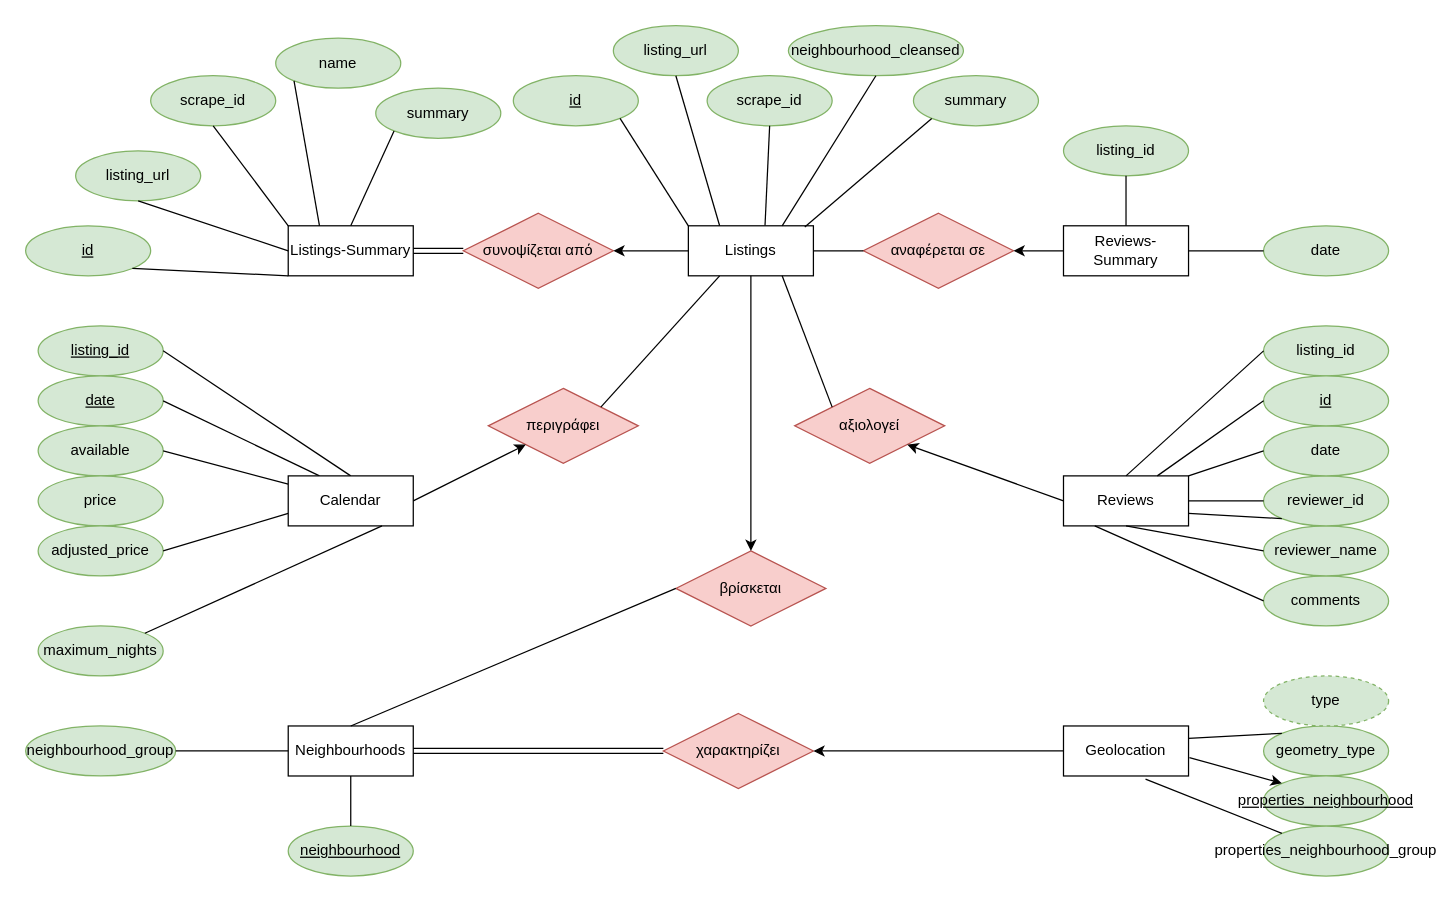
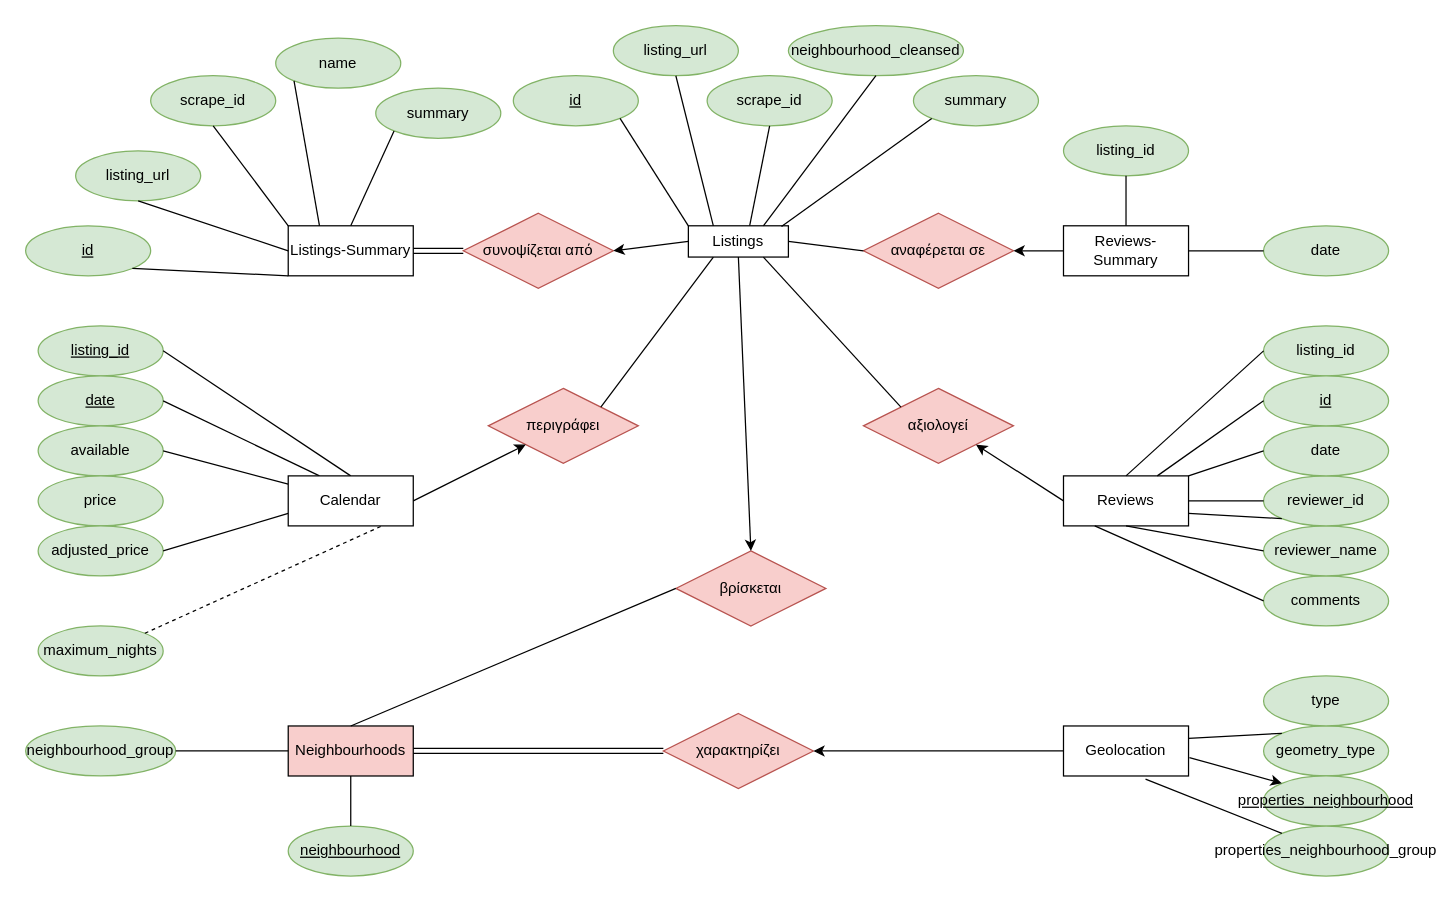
(751, 251) -> (738, 241)
(869, 426) -> (938, 426)
(262, 580) -> (262, 580)
(1326, 701) -> (1326, 701)
(351, 751) -> (351, 751)
